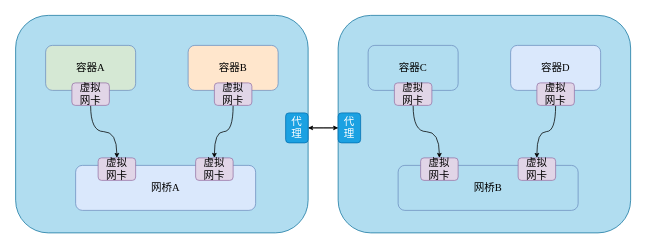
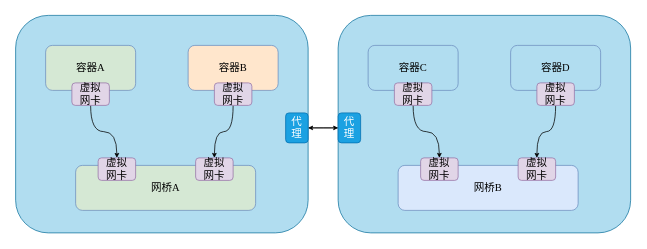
(555, 68) -> (555, 68)
(165, 188) -> (165, 188)
(488, 188) -> (488, 188)
